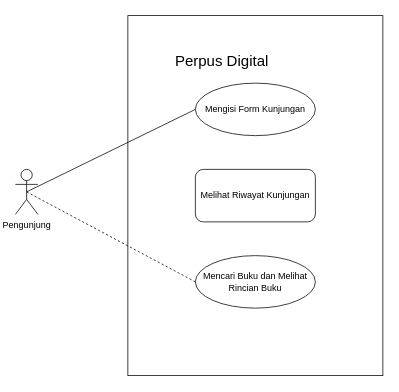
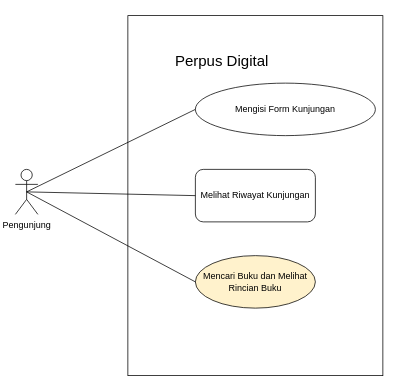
(255, 109) -> (285, 109)
none -> (114, 194)
(111, 237) -> (111, 237)
(255, 282) -> (255, 282)
